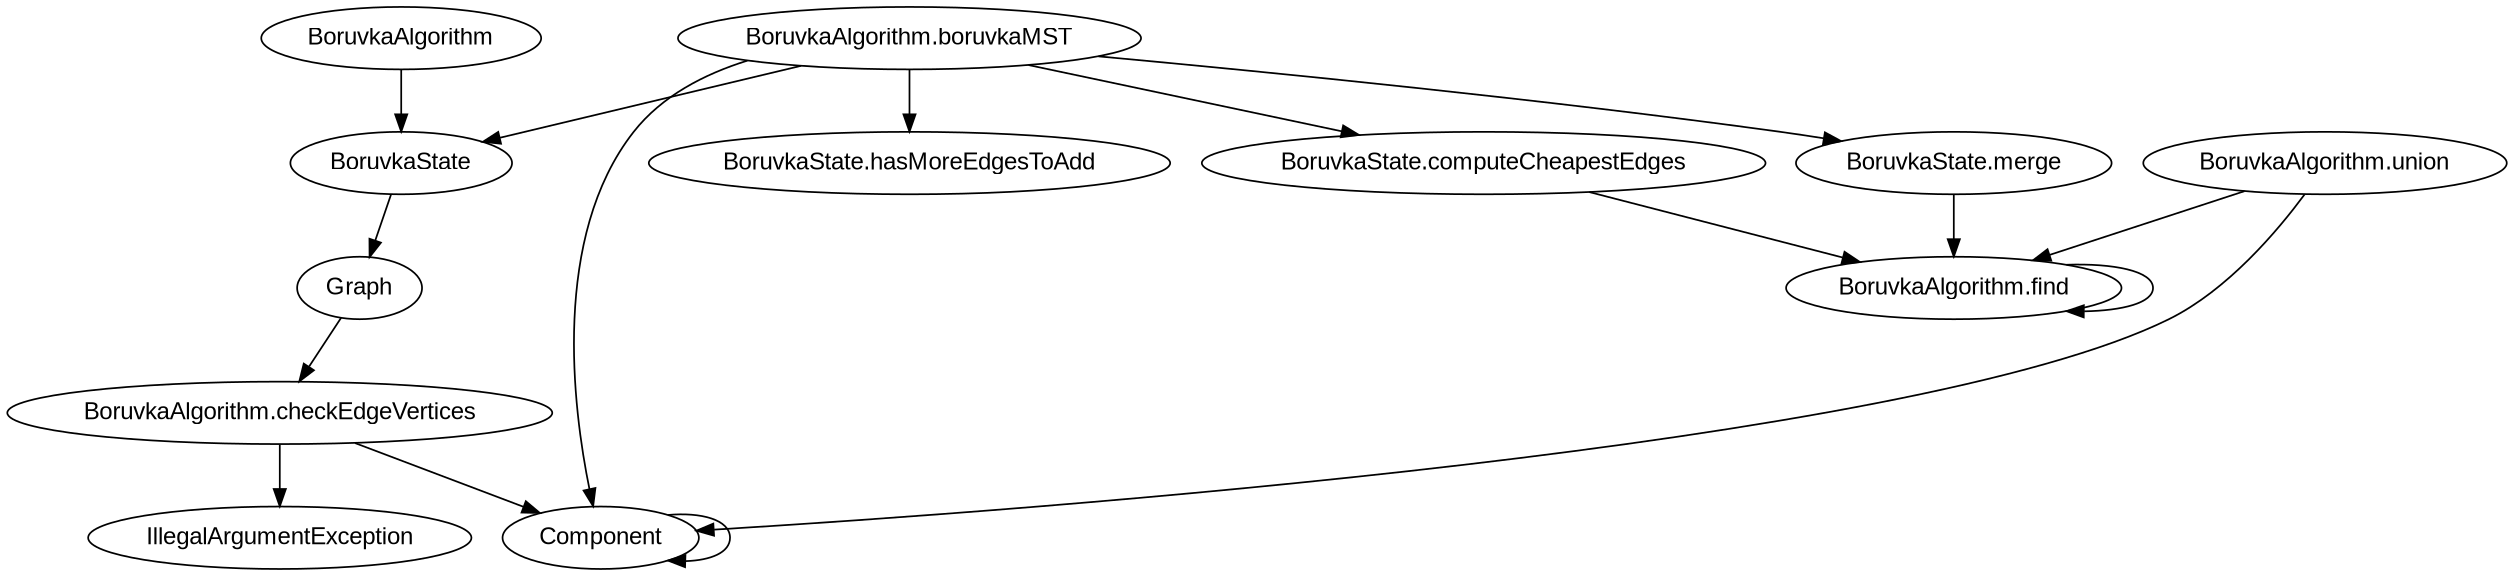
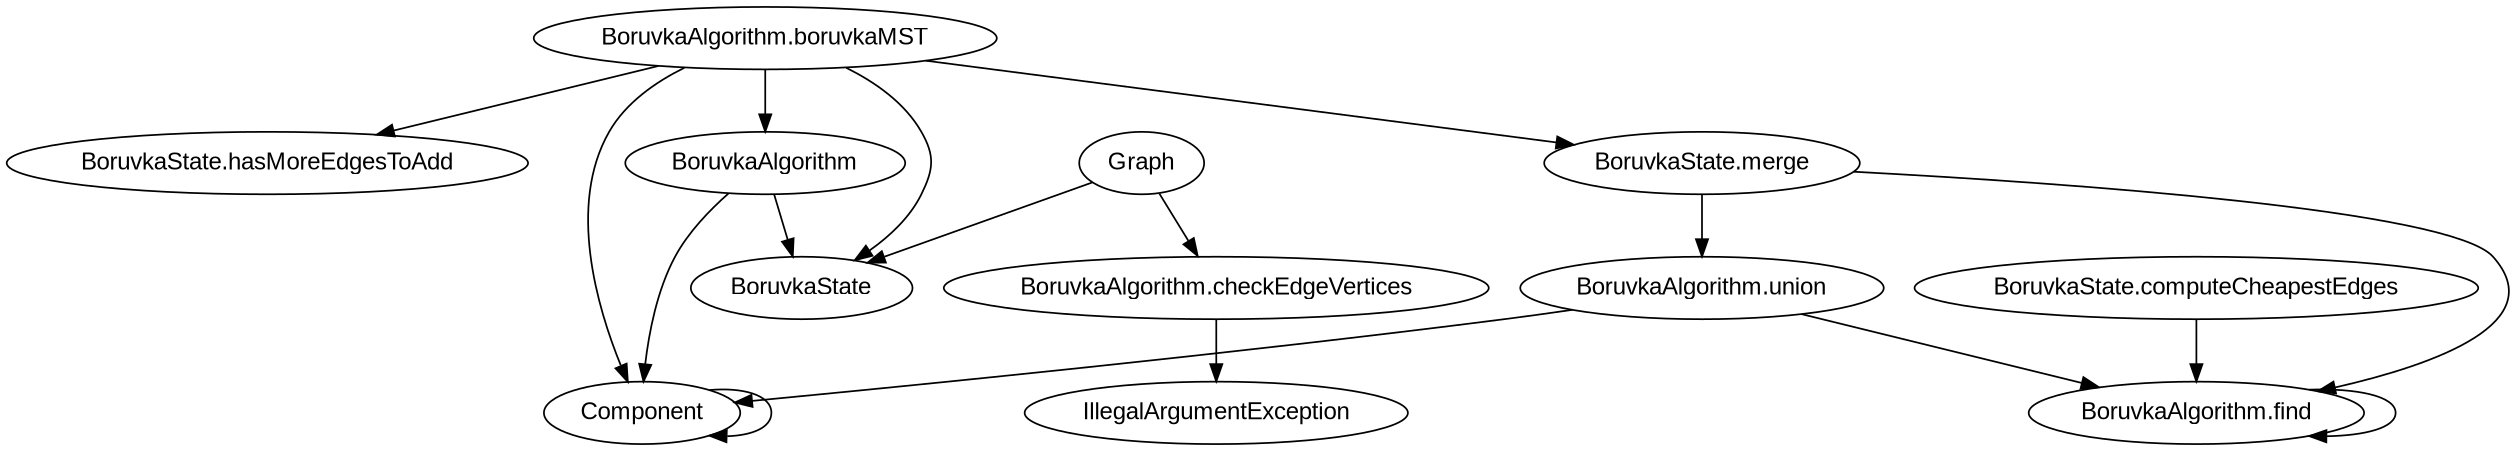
(1185, 98) -> (765, 92)
(383, 217) -> (988, 220)
none -> (1702, 217)
(439, 475) -> (669, 270)
